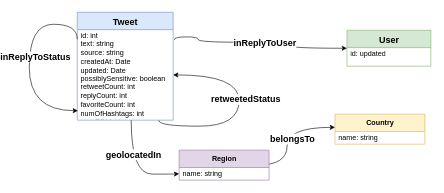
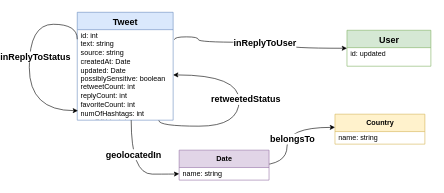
(224, 159) -> (224, 159)
